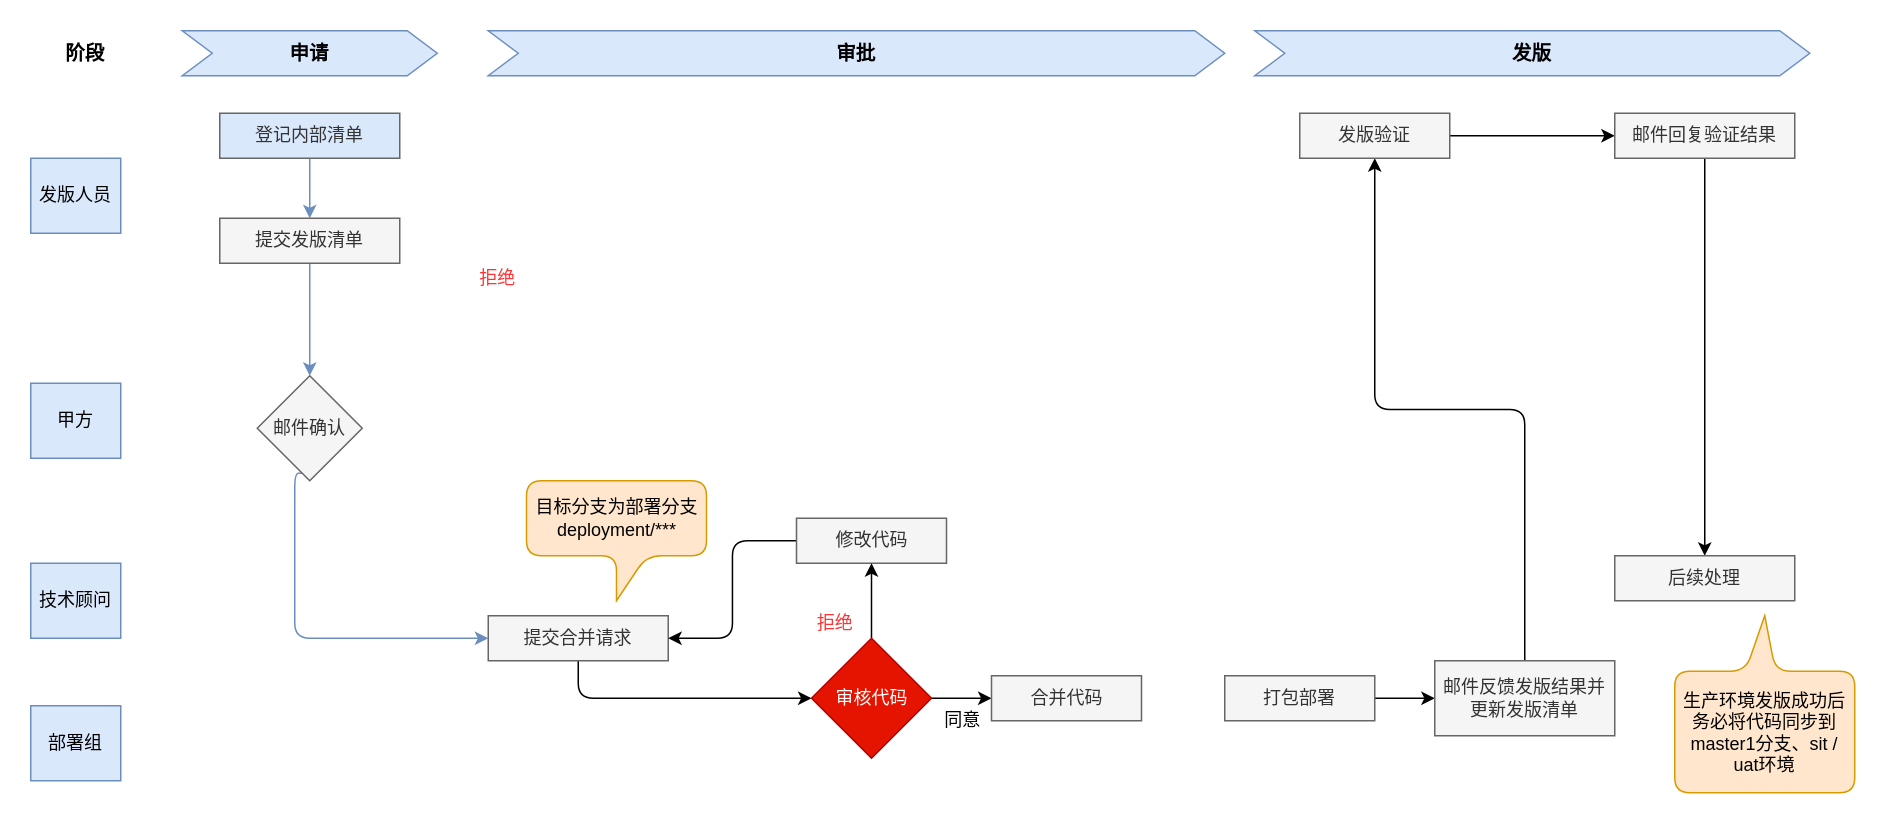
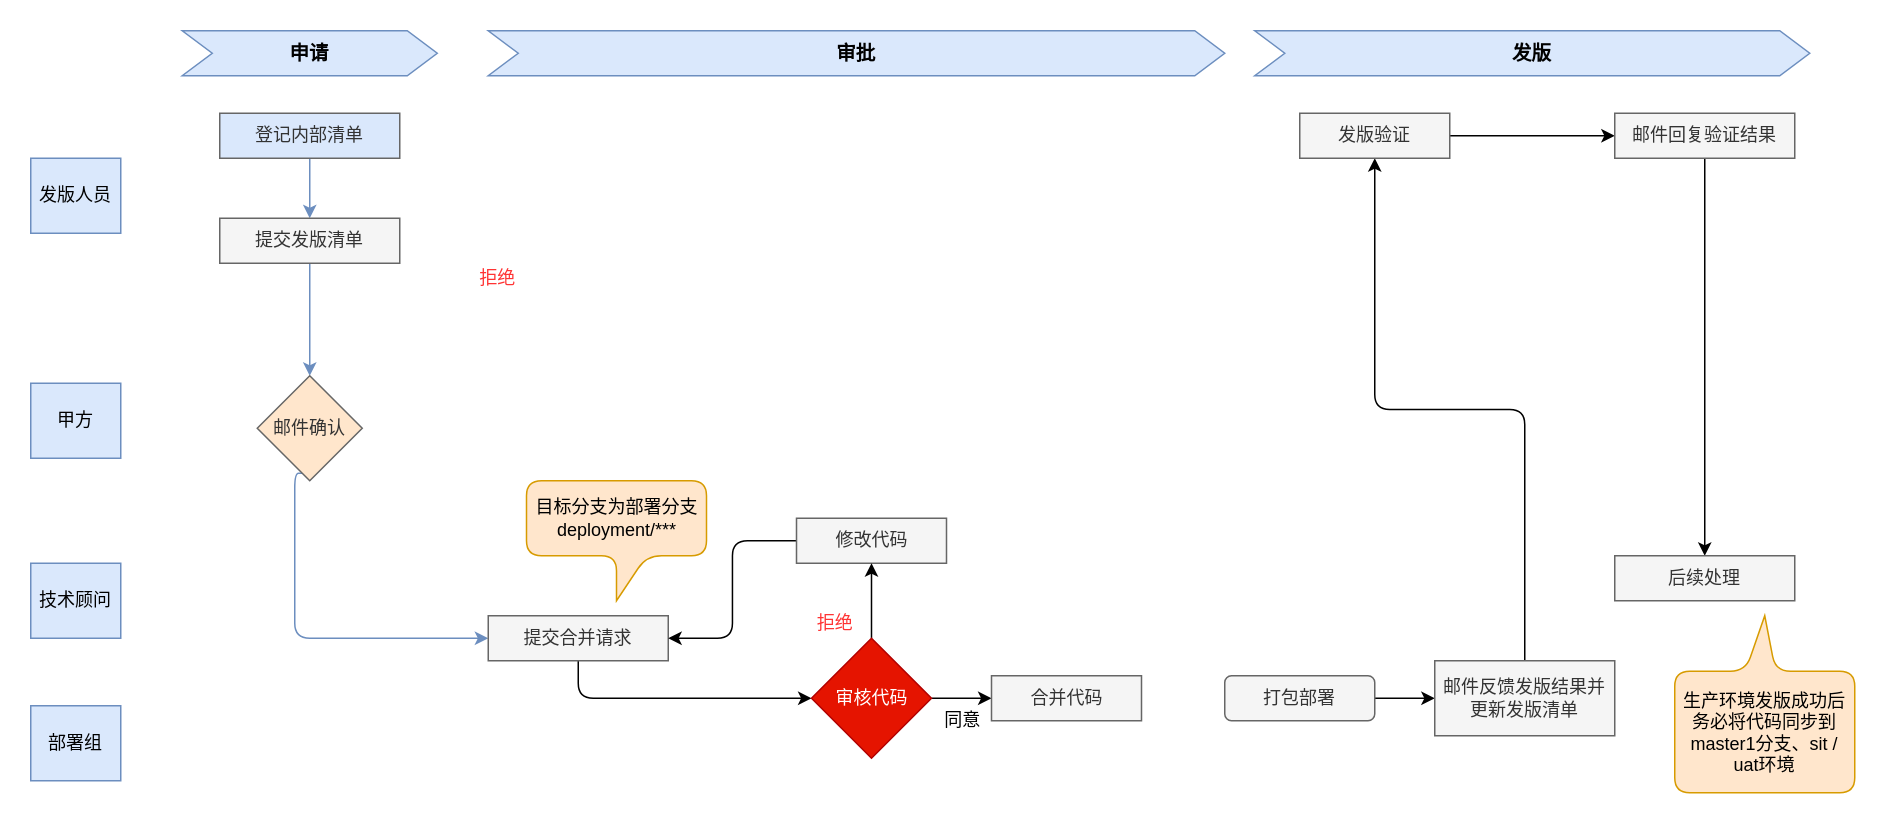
(85, 53) -> none
(310, 428) -> (310, 428)
(1300, 698) -> (1300, 698)
